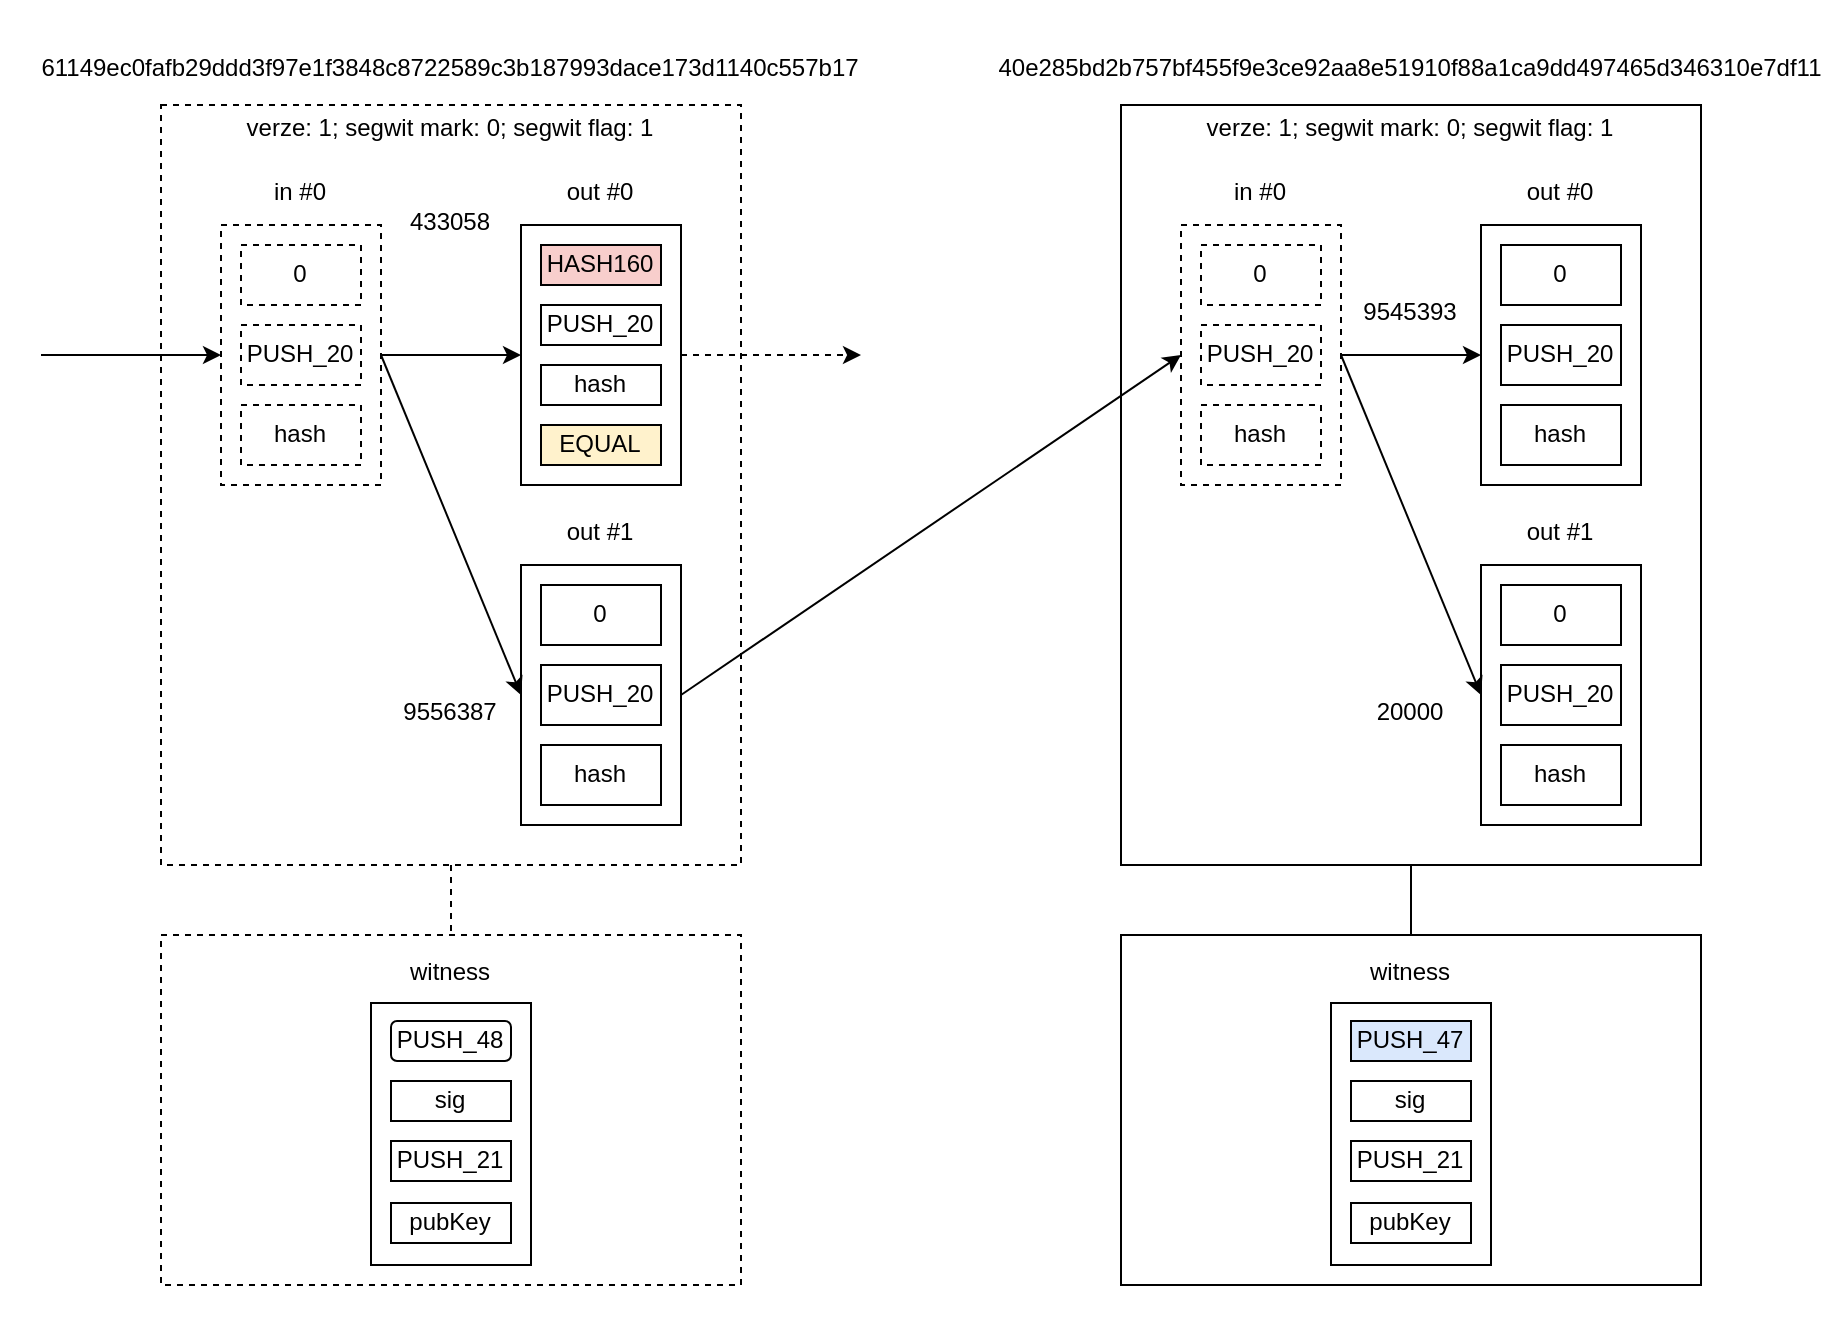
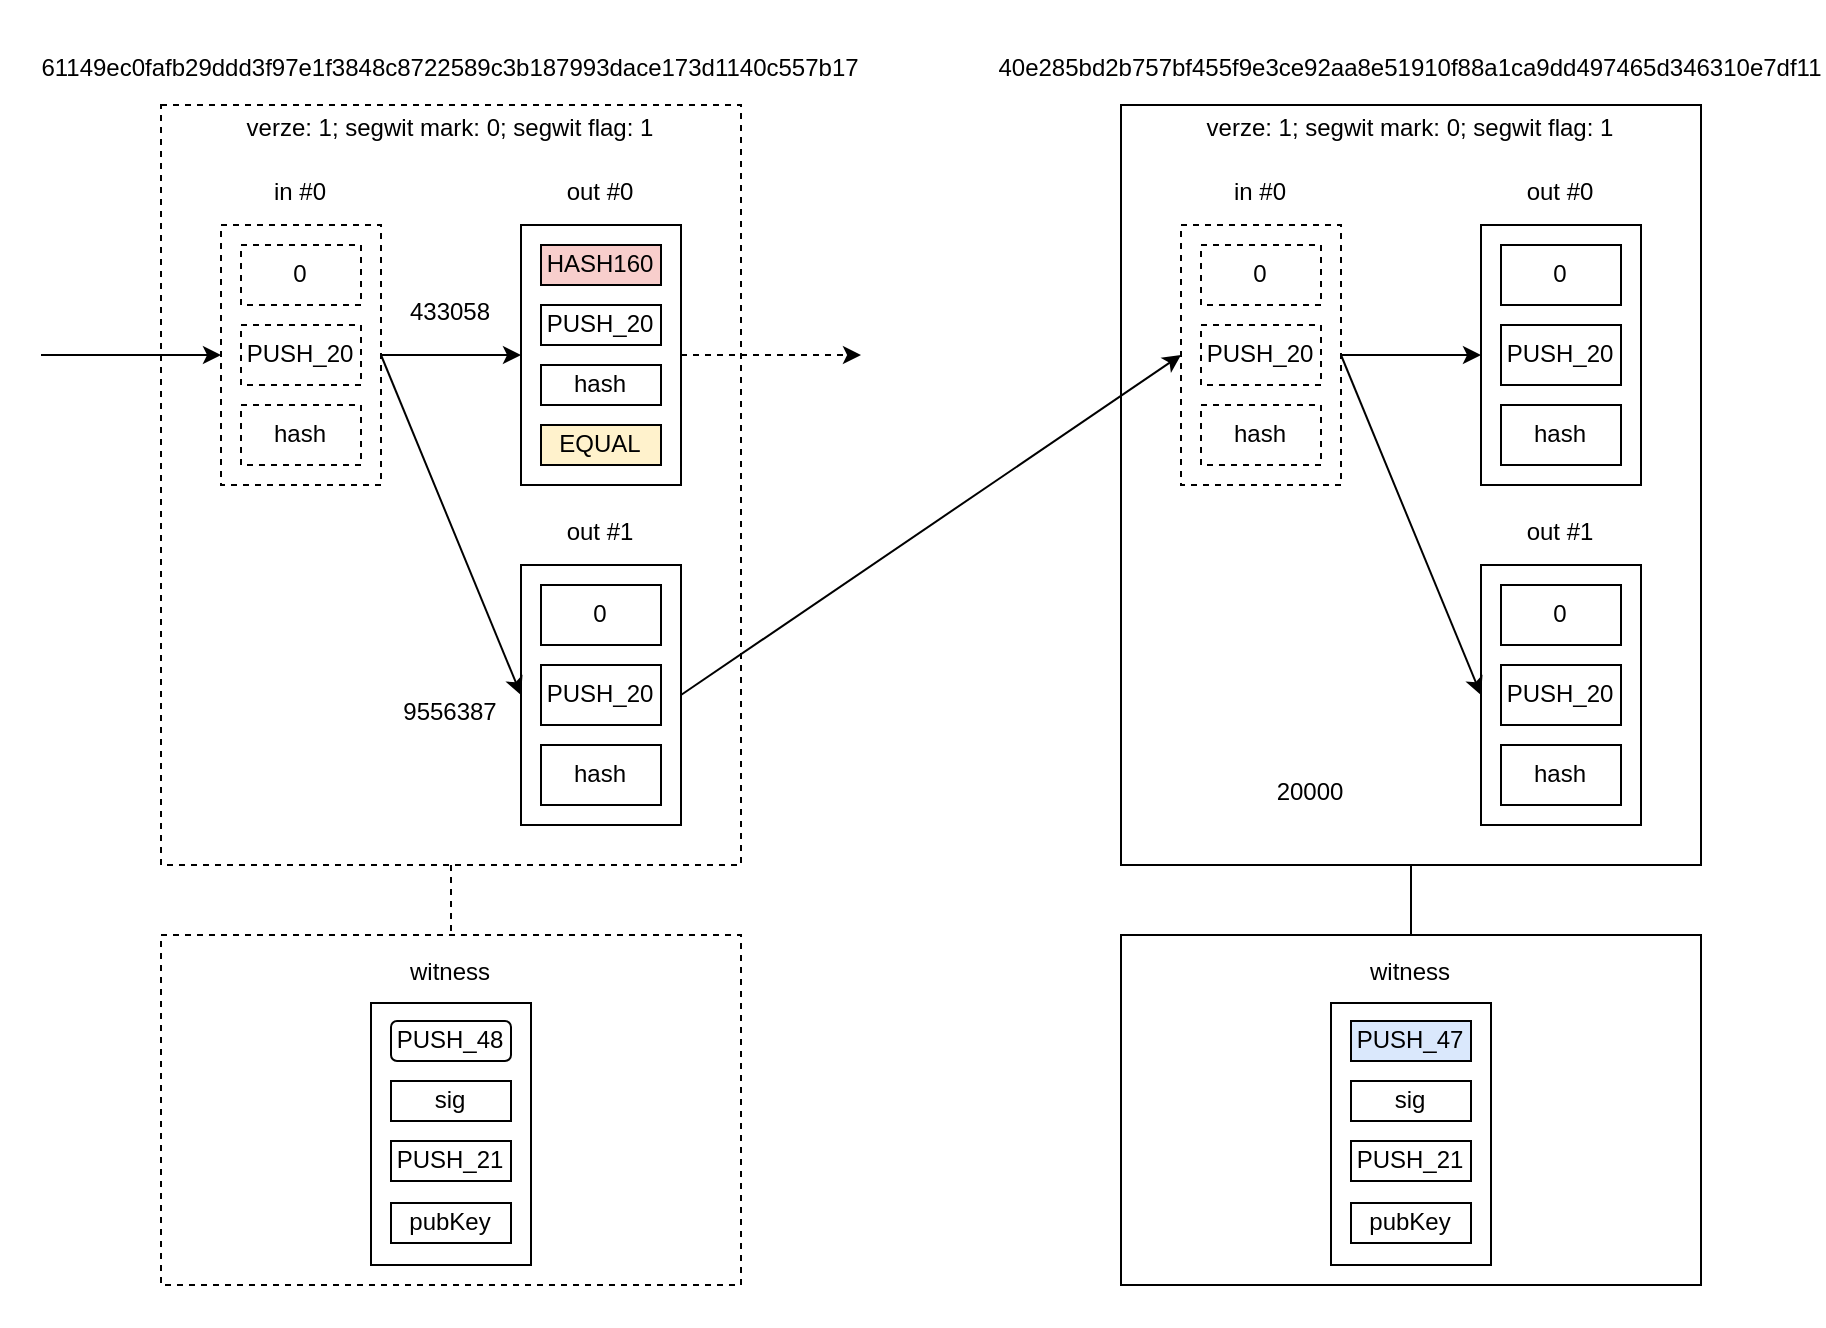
(451, 225) -> (451, 315)
(1411, 315) -> none
(1411, 715) -> (1311, 795)
